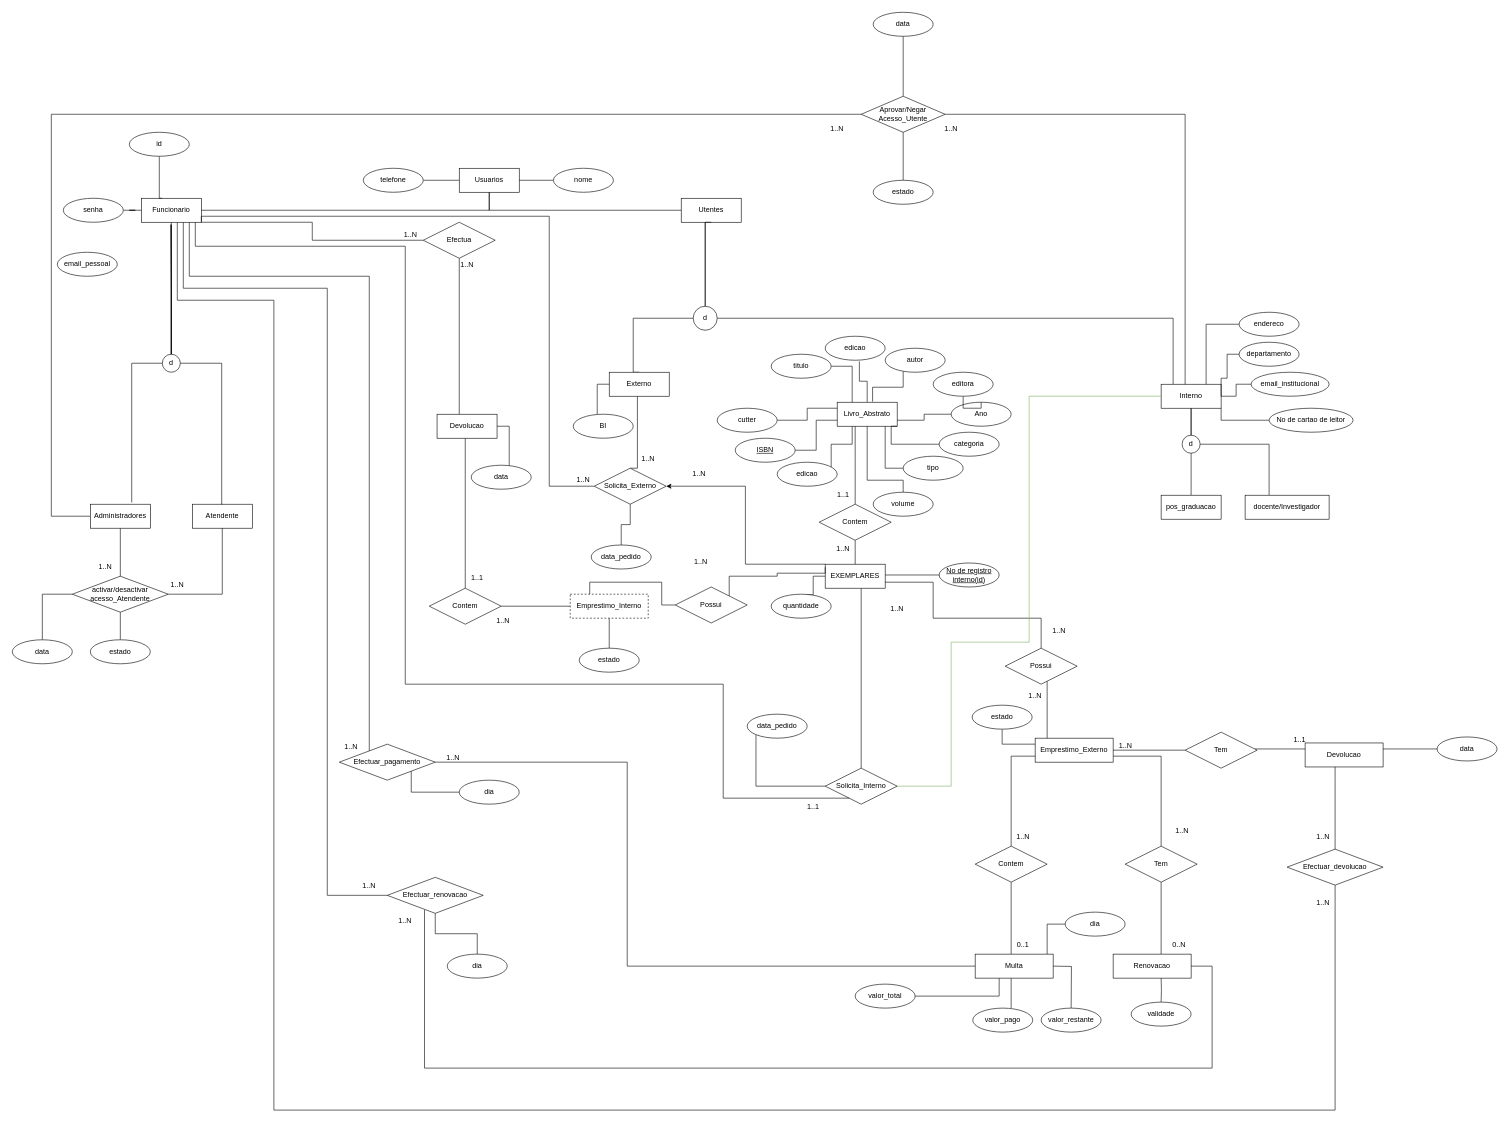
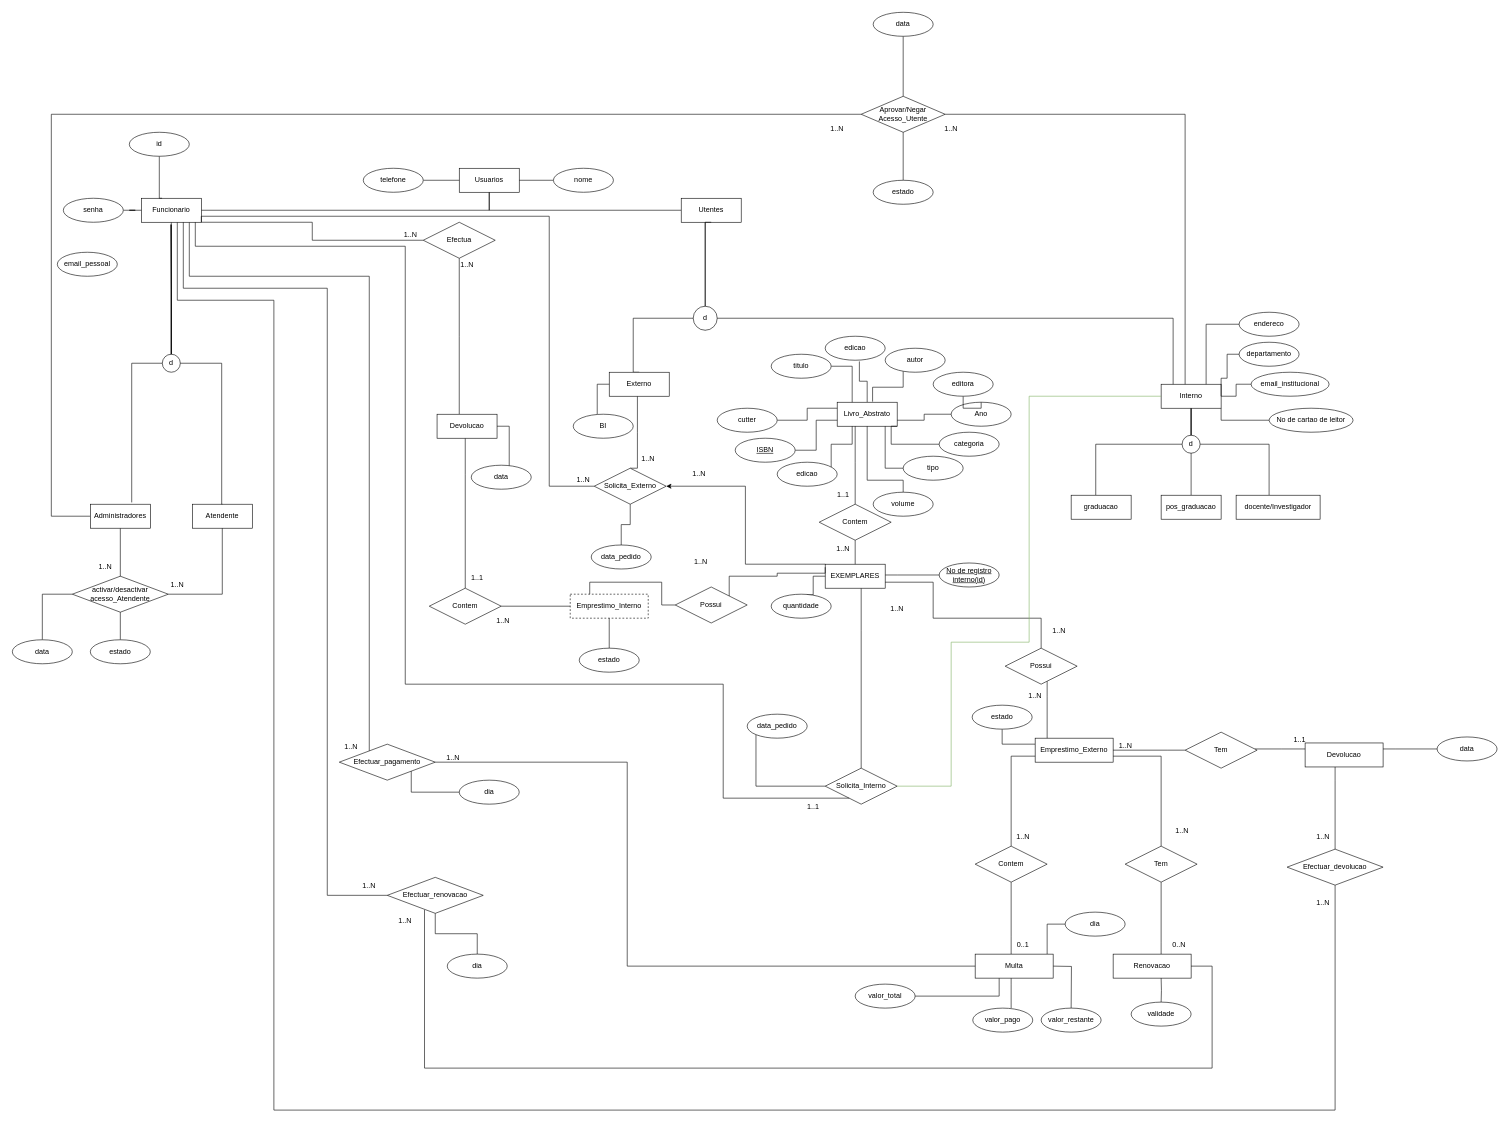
none -> (1114, 444)
none -> (1101, 507)
(1287, 507) -> (1278, 507)
